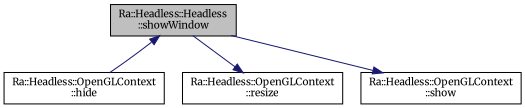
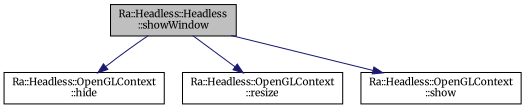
(131, 58) -> (127, 51)
